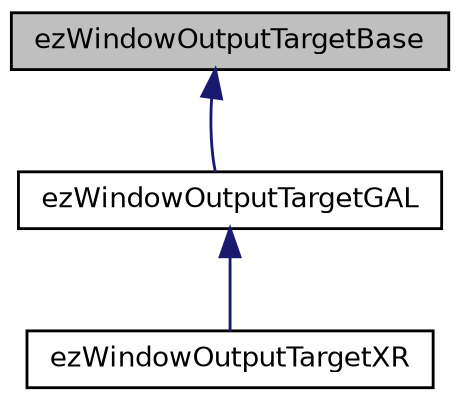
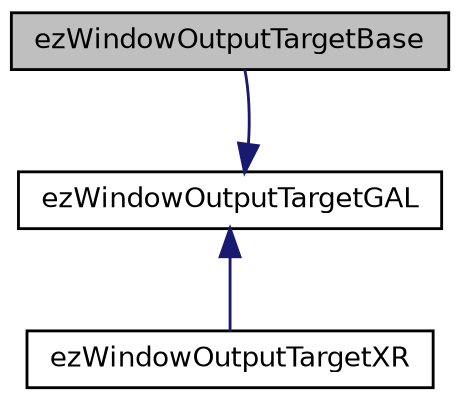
(211, 135) -> (249, 107)
